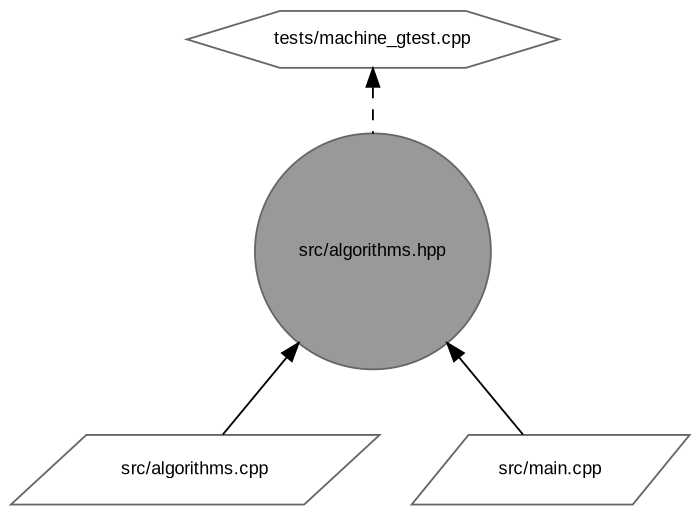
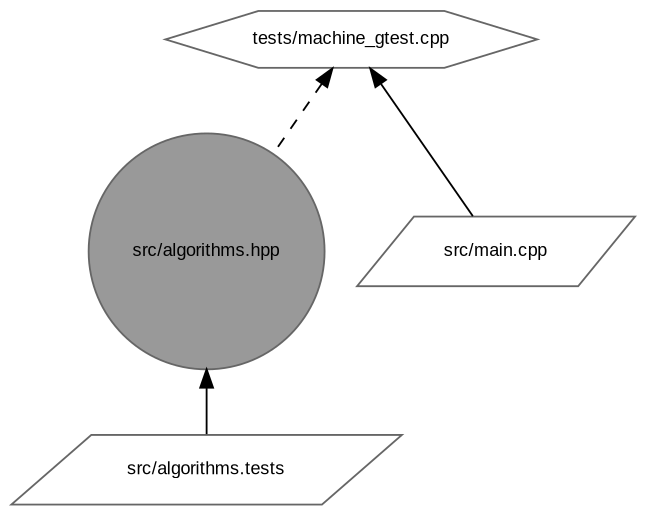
(491, 396) -> (427, 150)
(195, 470) -> (207, 470)
